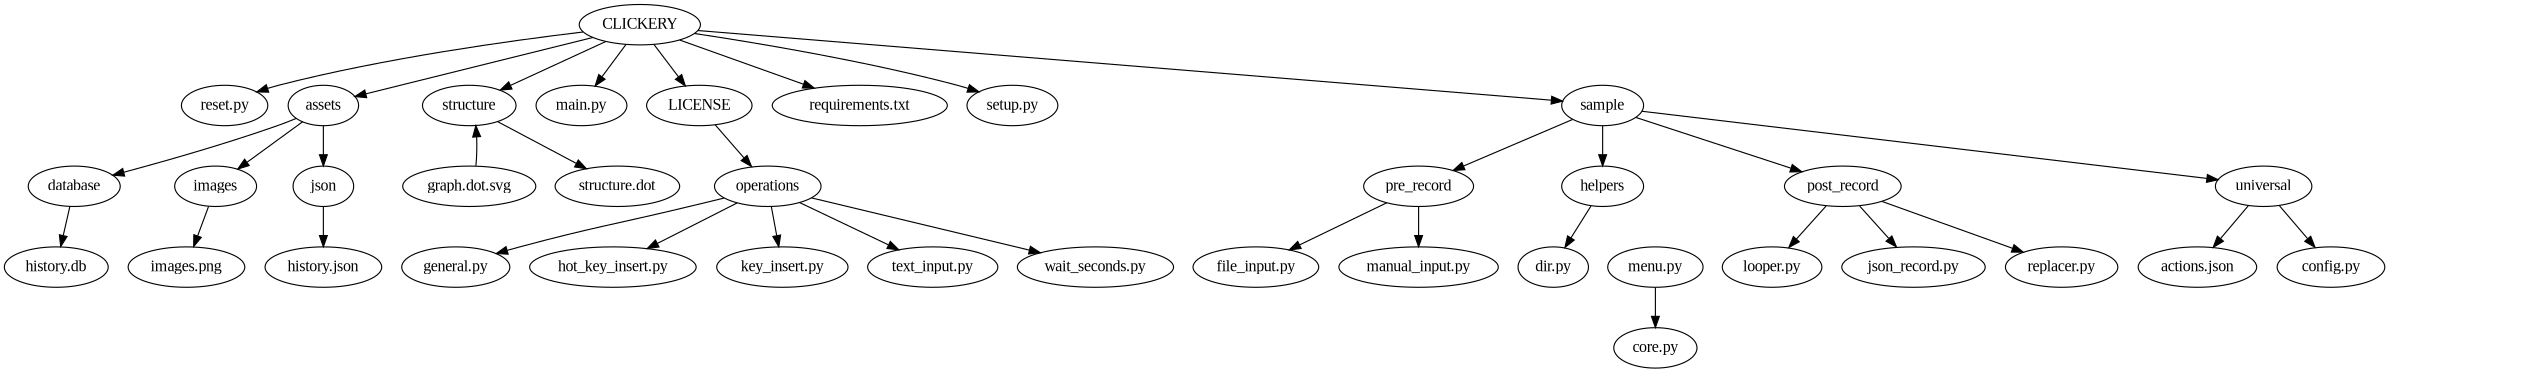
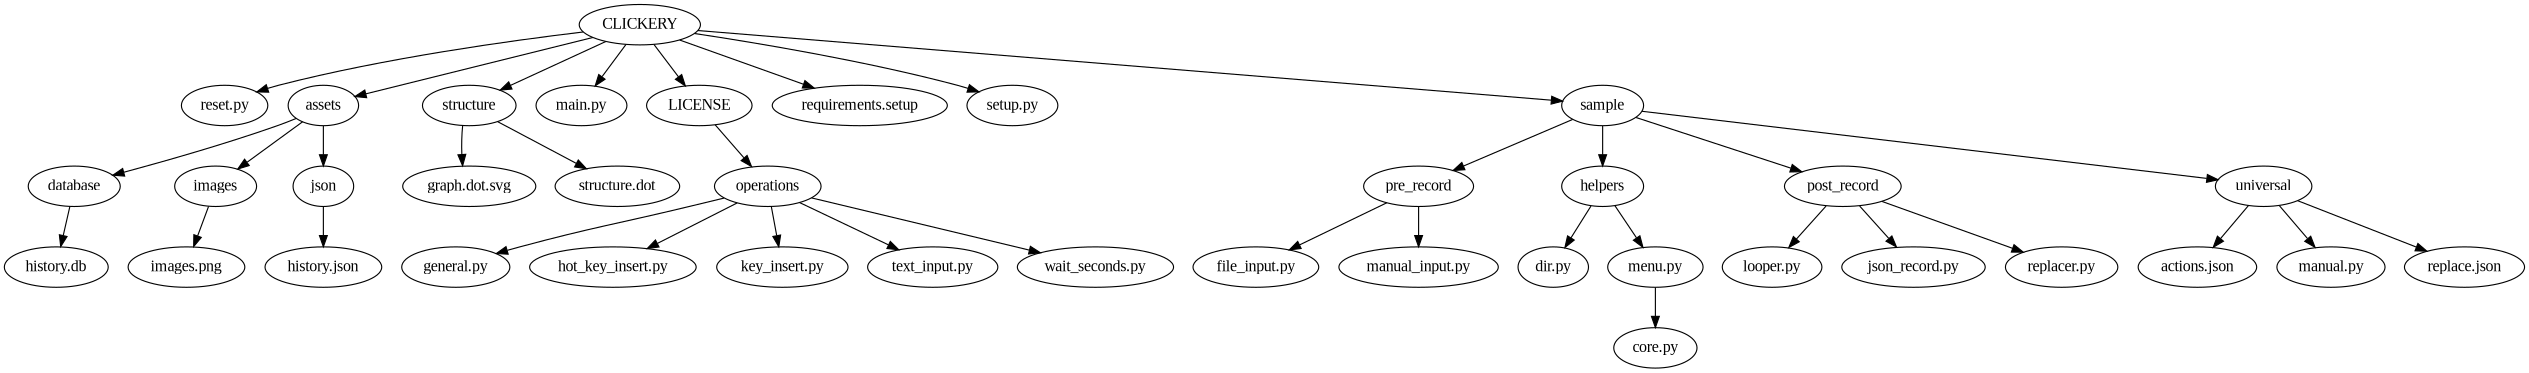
(860, 105) -> (860, 105)
(477, 151) -> (462, 140)
none -> (1626, 222)
(2331, 267) -> (2331, 267)
none -> (2465, 267)
